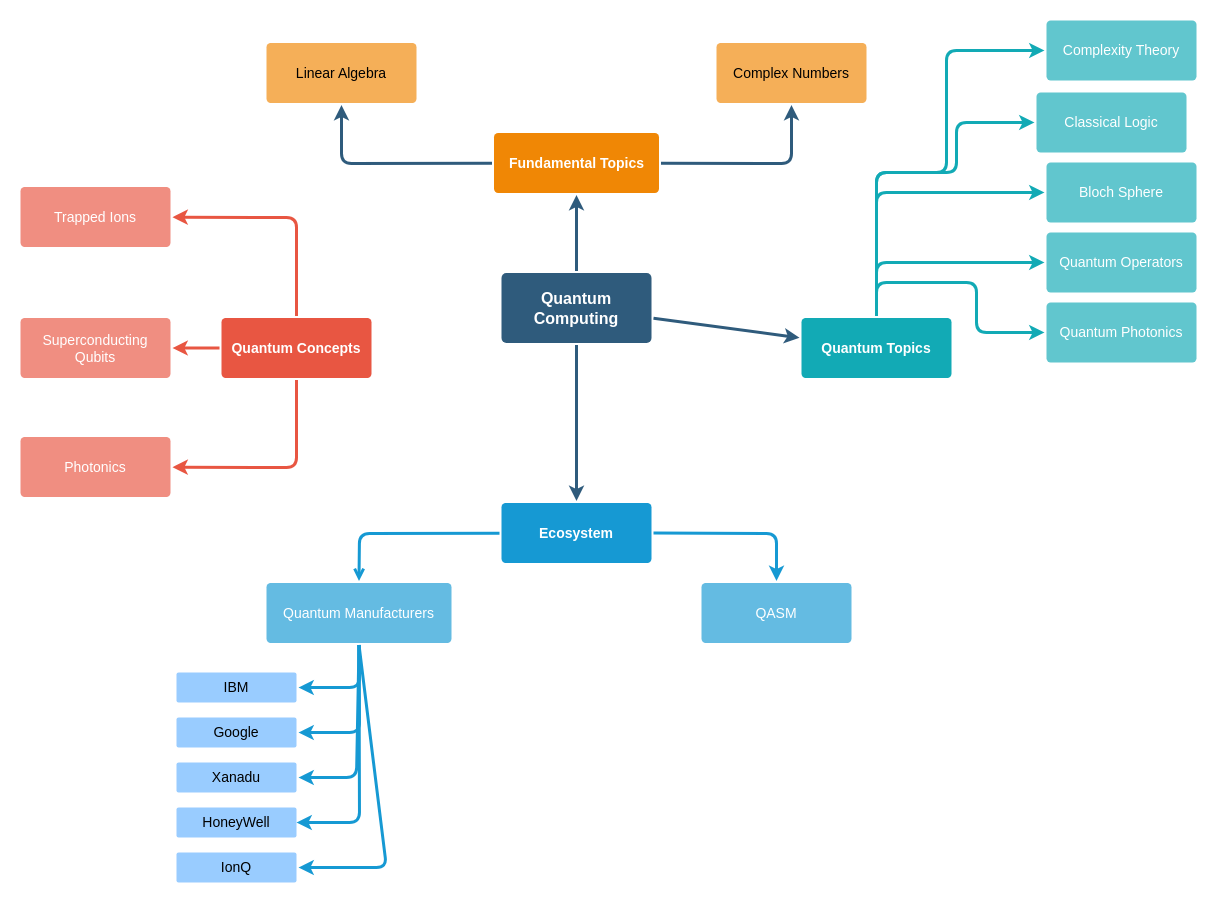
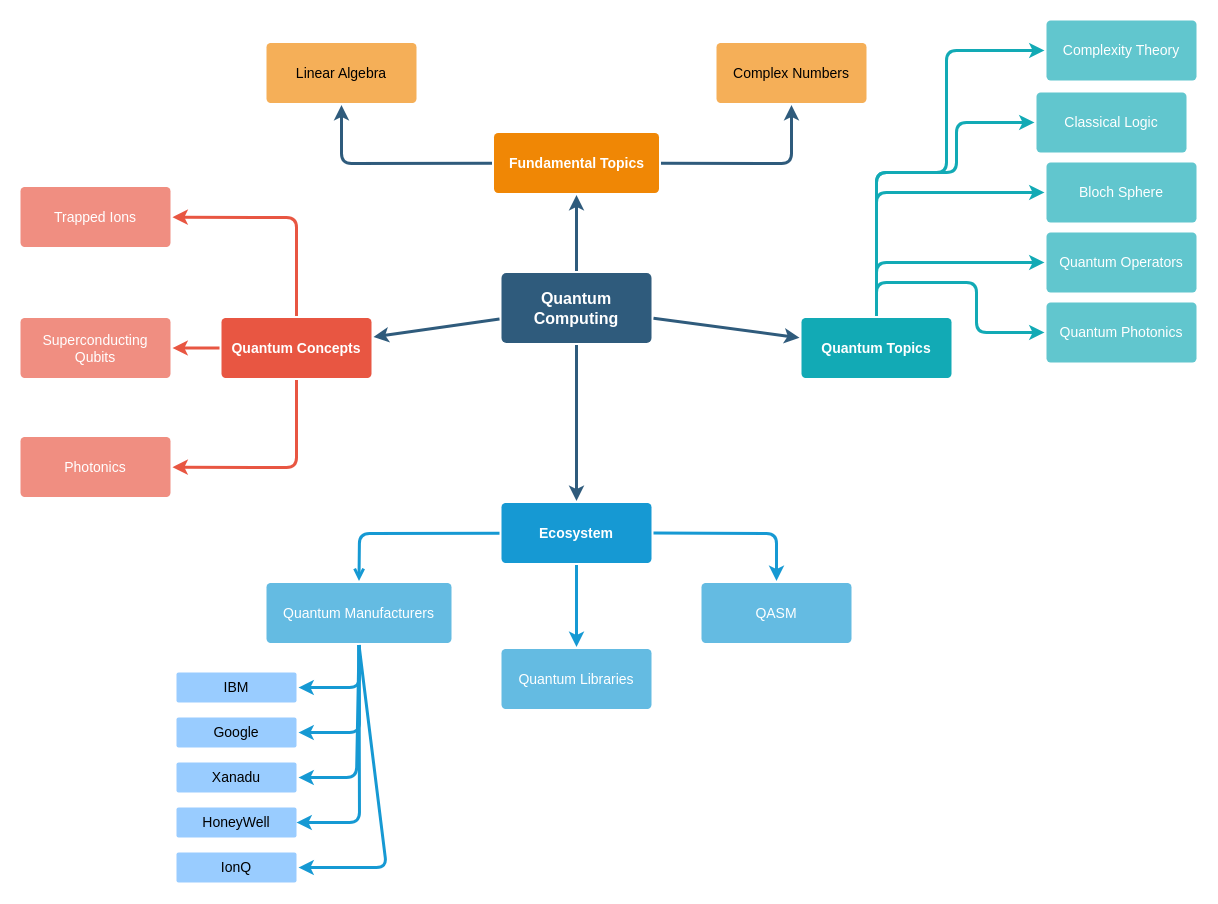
none -> (442, 327)
none -> (577, 600)
none -> (577, 679)
